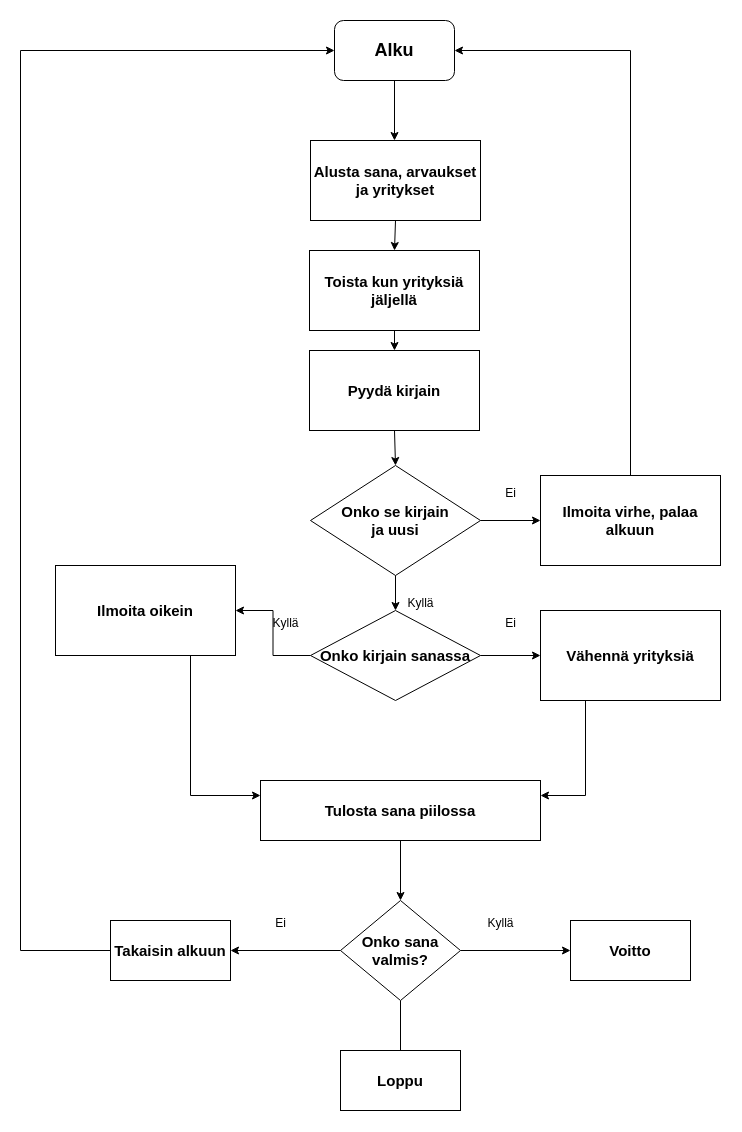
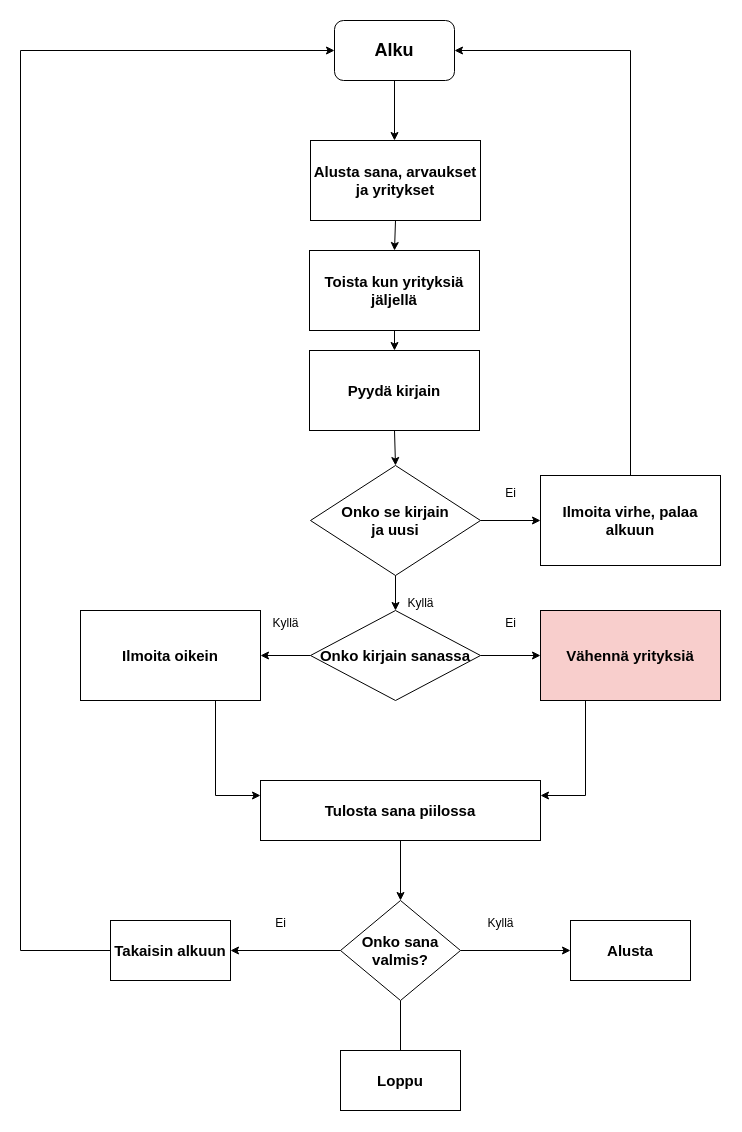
(146, 611) -> (171, 656)
(631, 656) -> (631, 656)
(631, 951) -> (631, 951)
